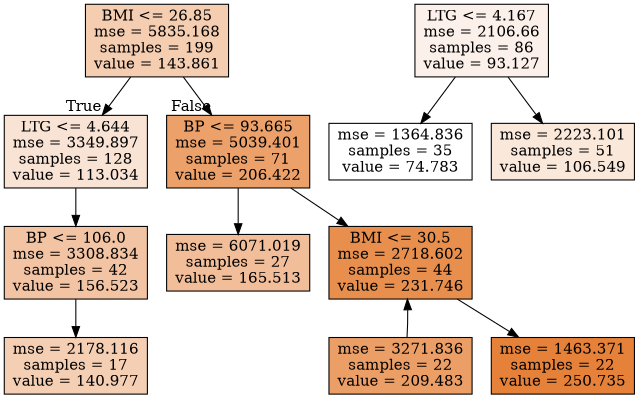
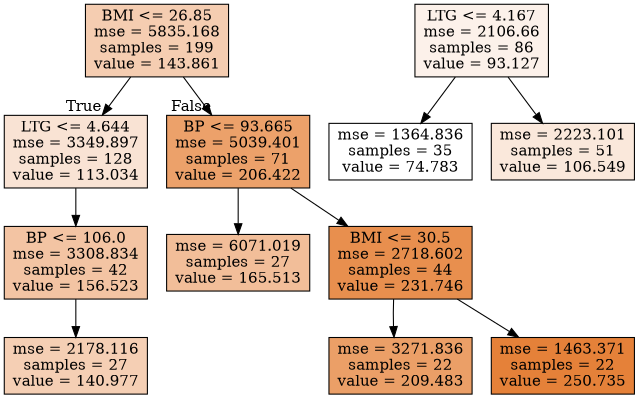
(408, 324) -> (393, 313)
(76, 366) -> (76, 366)
